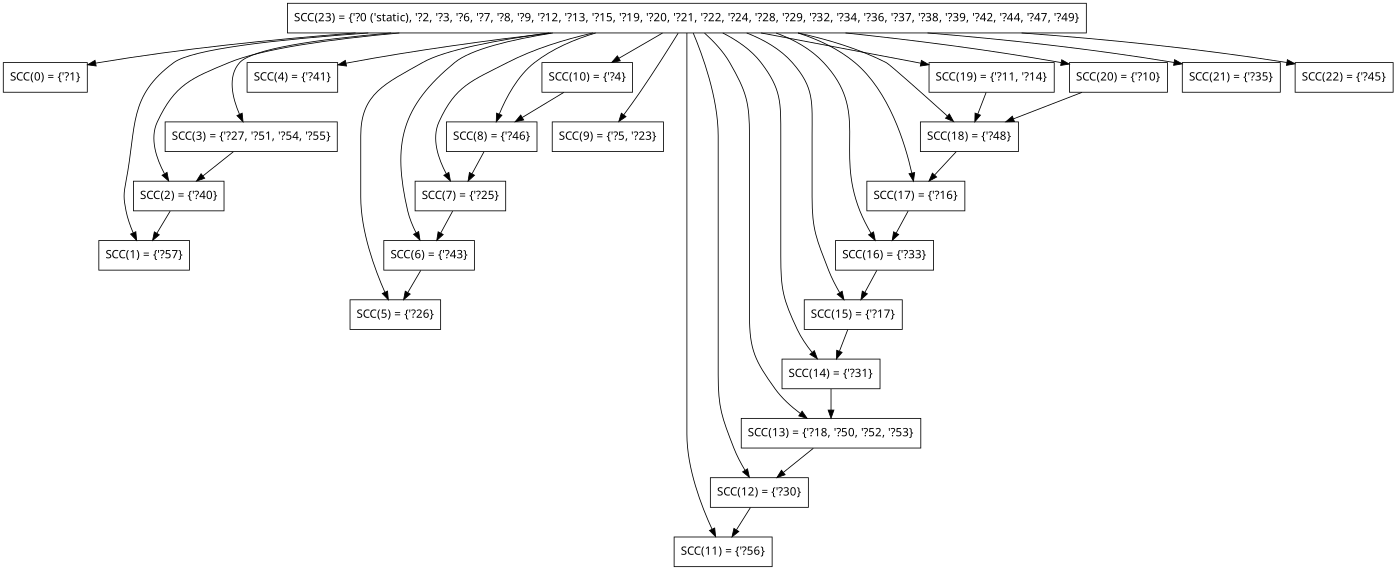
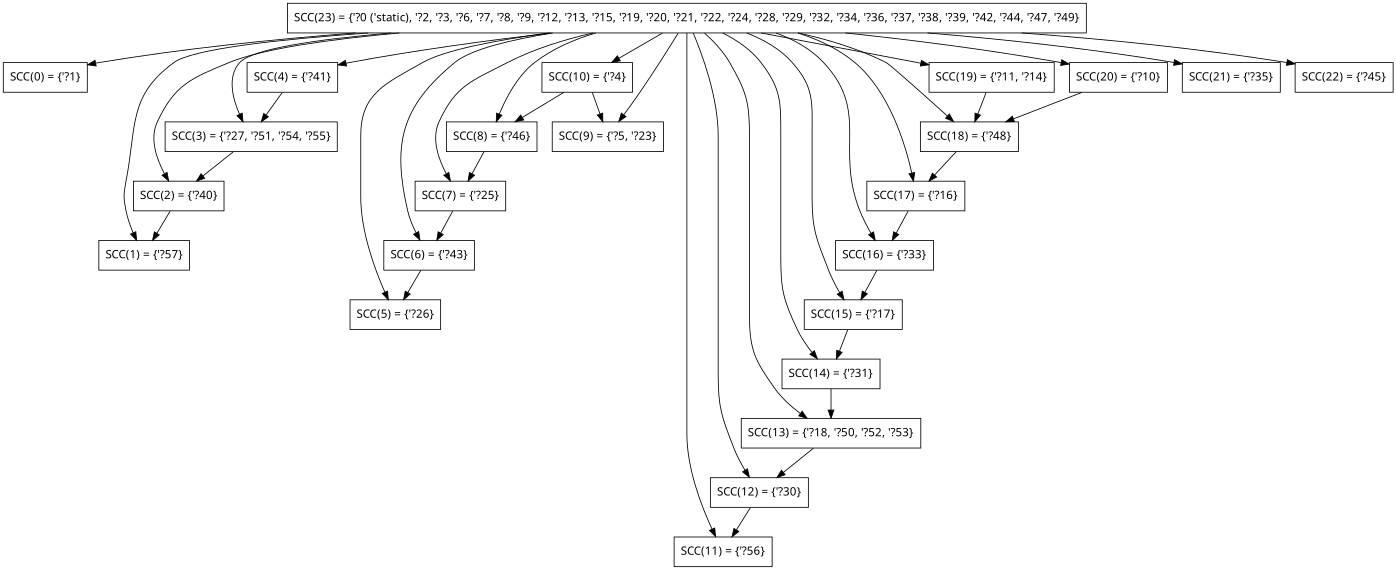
none -> (596, 103)
none -> (274, 104)
